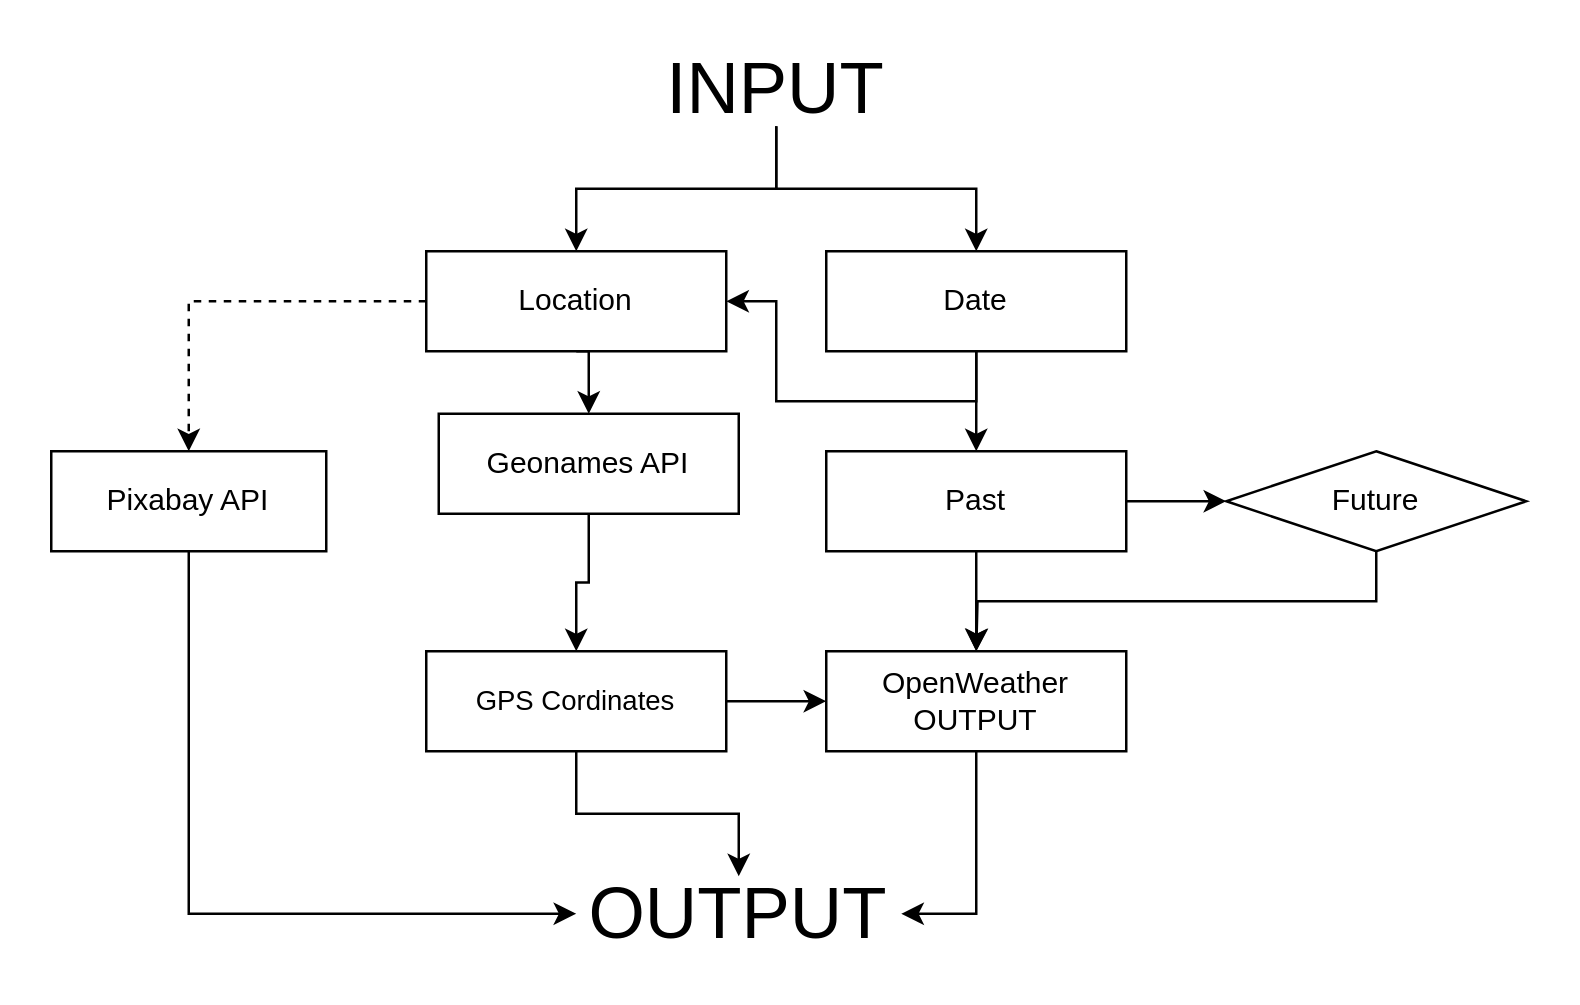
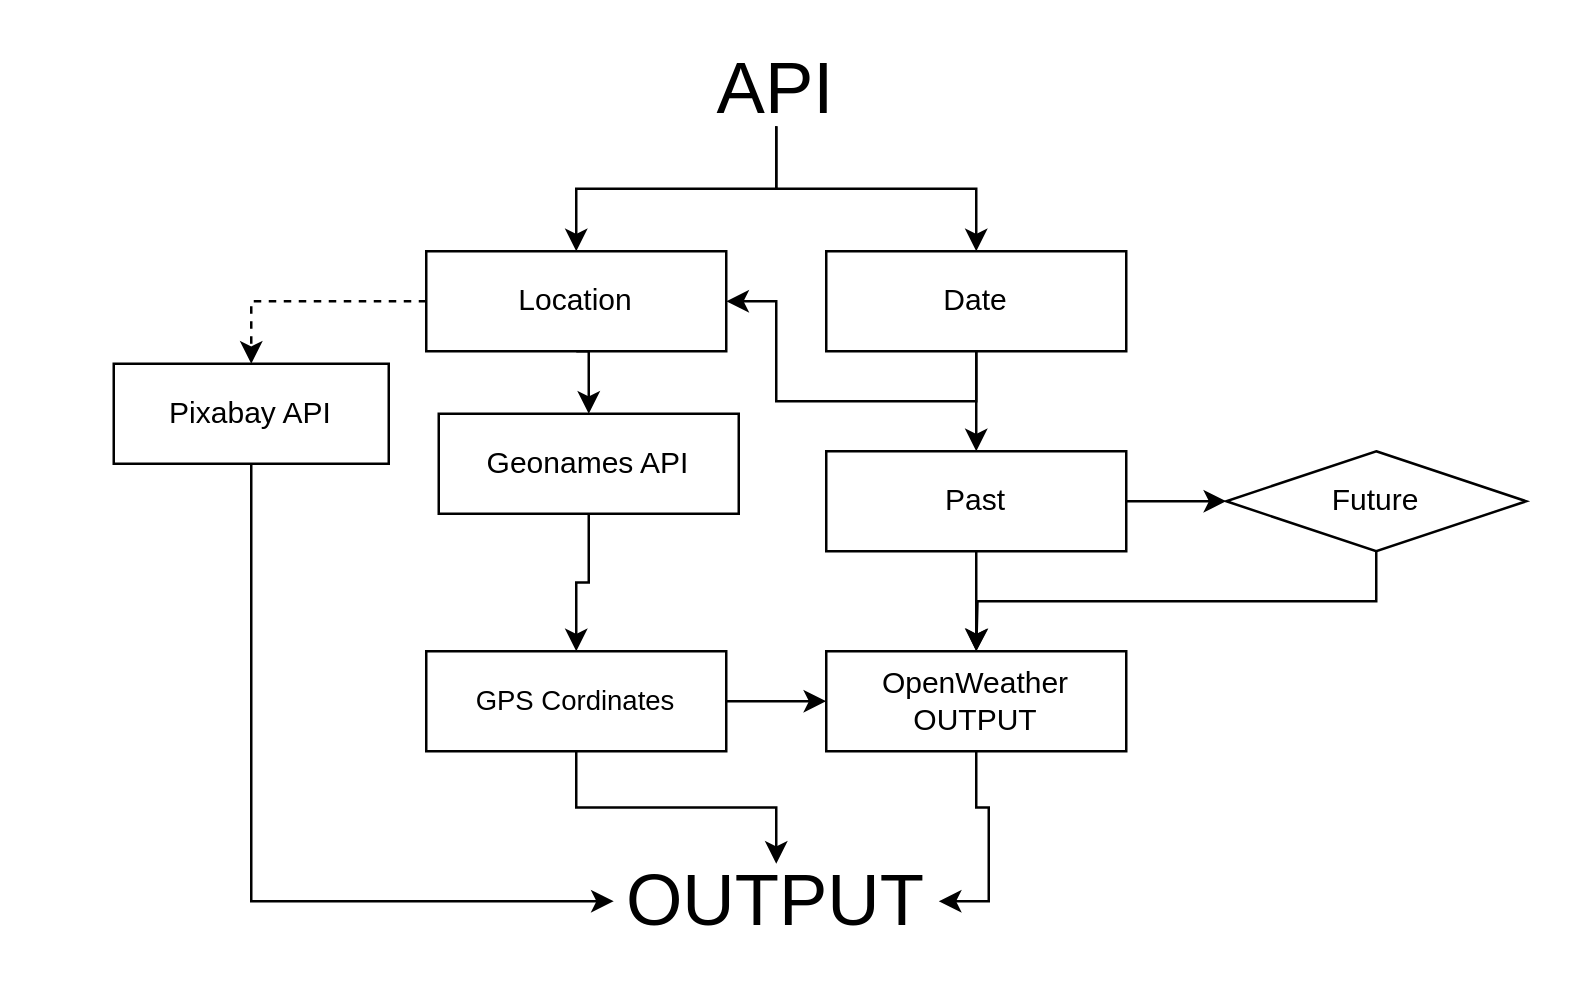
(776, 89) -> (776, 89)
(189, 501) -> (251, 414)
(739, 914) -> (776, 901)
